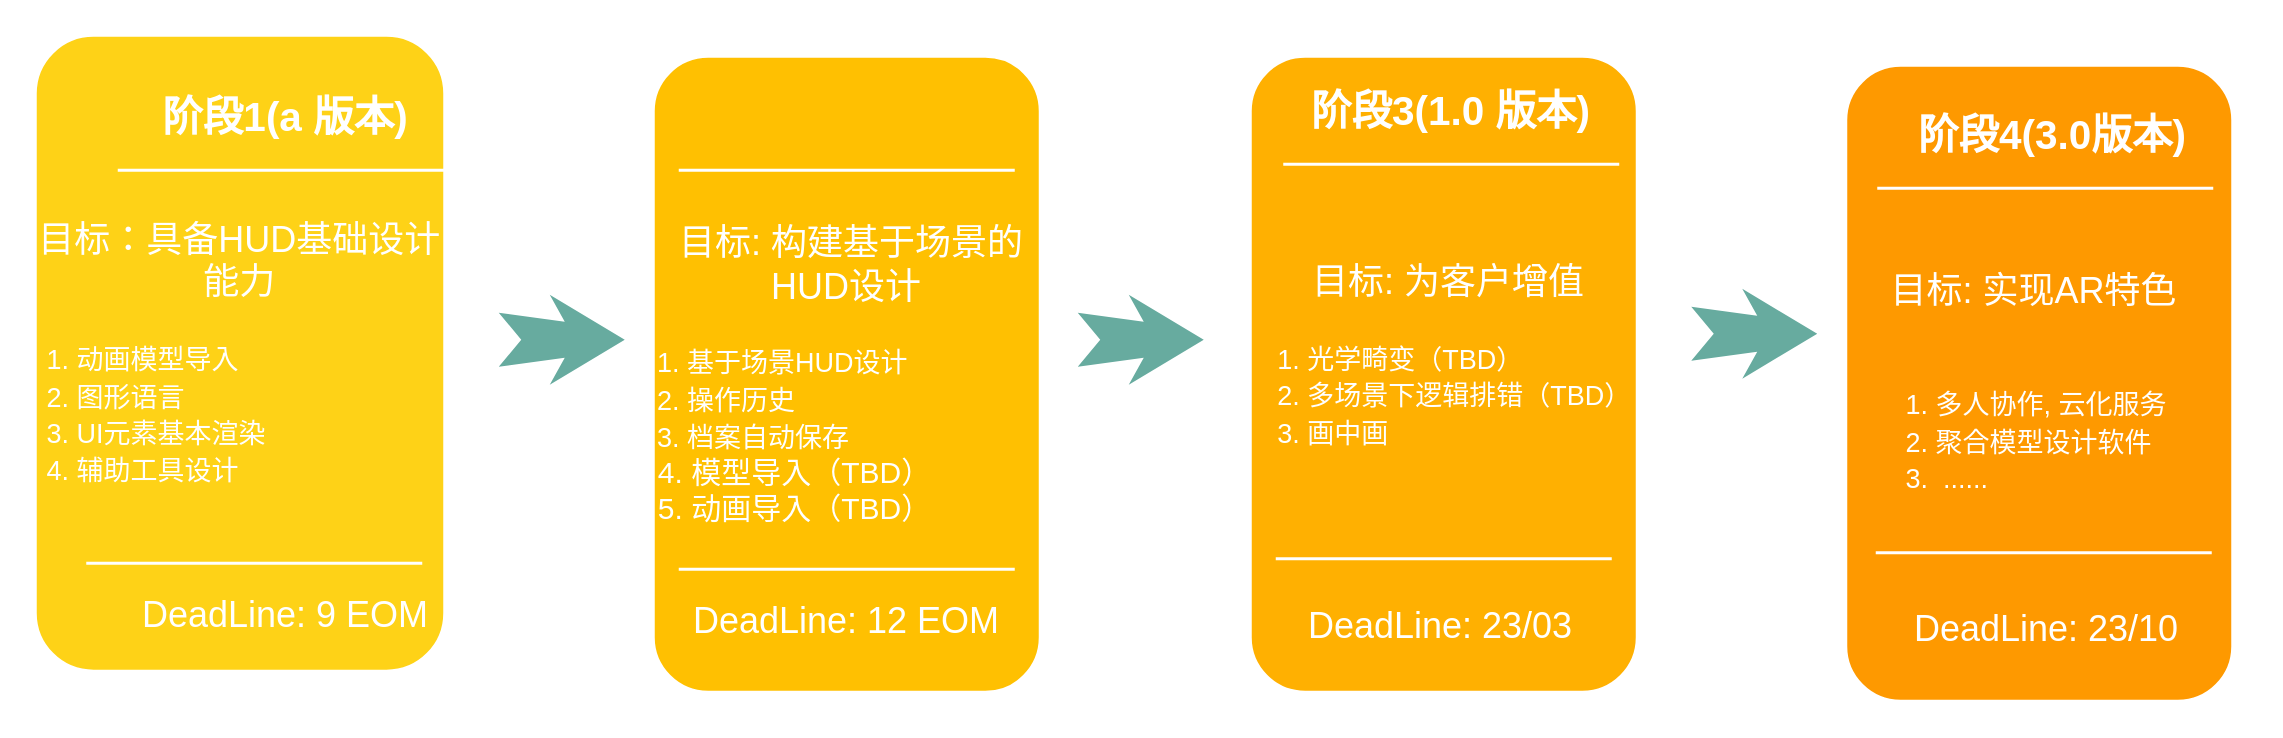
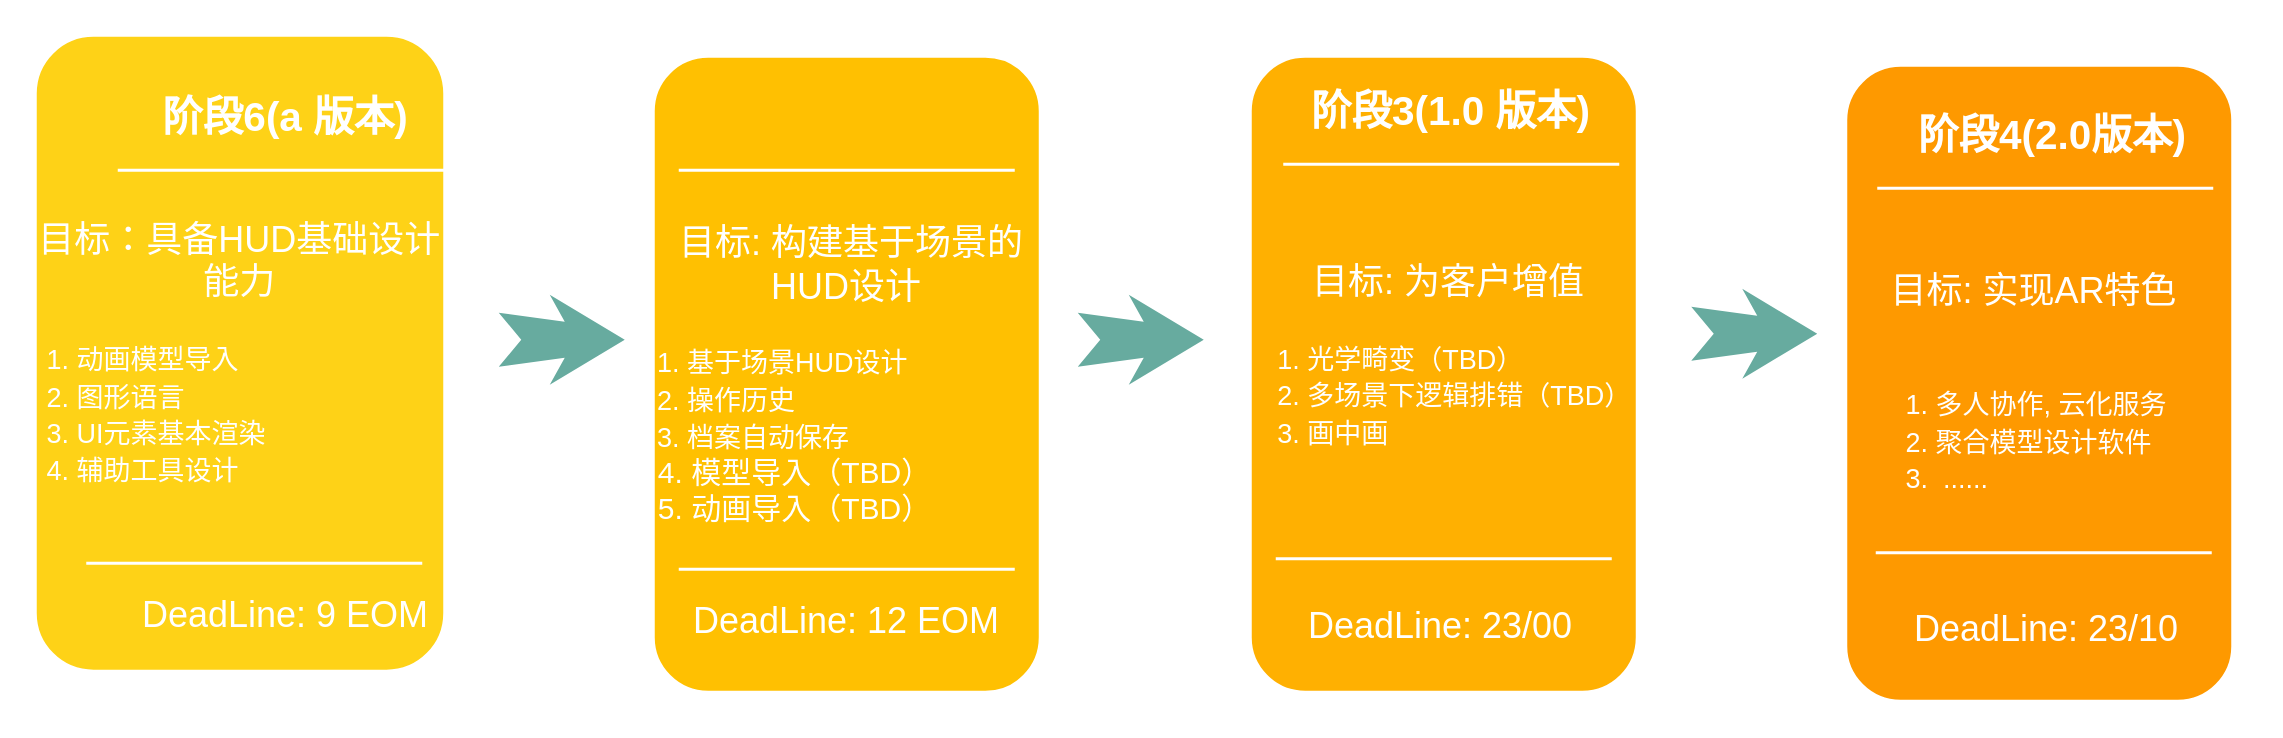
(286, 118) -> (286, 118)
(2053, 136) -> (2053, 136)
(1441, 626) -> (1441, 626)
